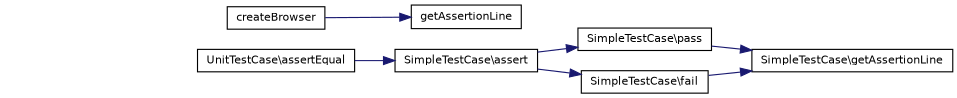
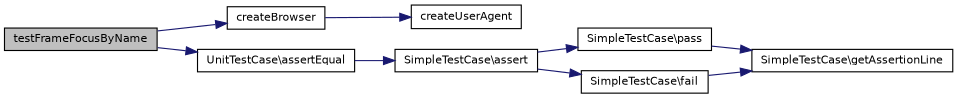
(466, 17) -> (466, 17)
none -> (81, 39)
